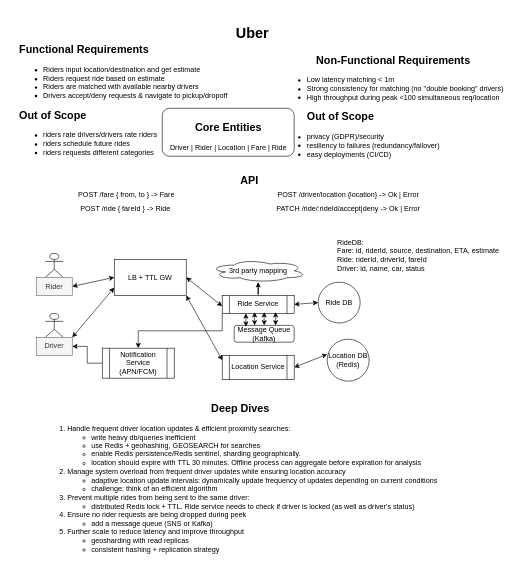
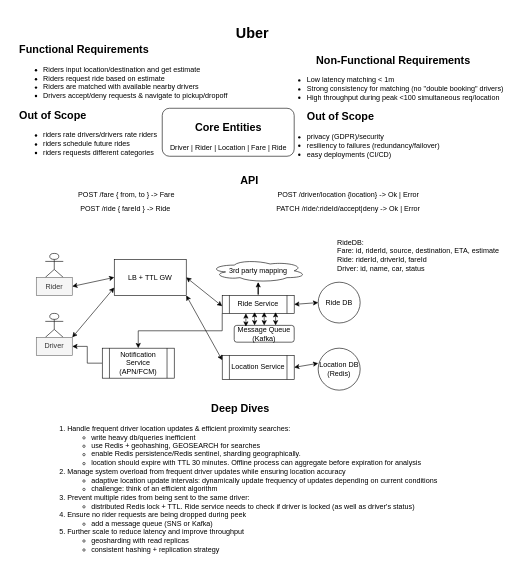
(348, 360) -> (339, 369)
